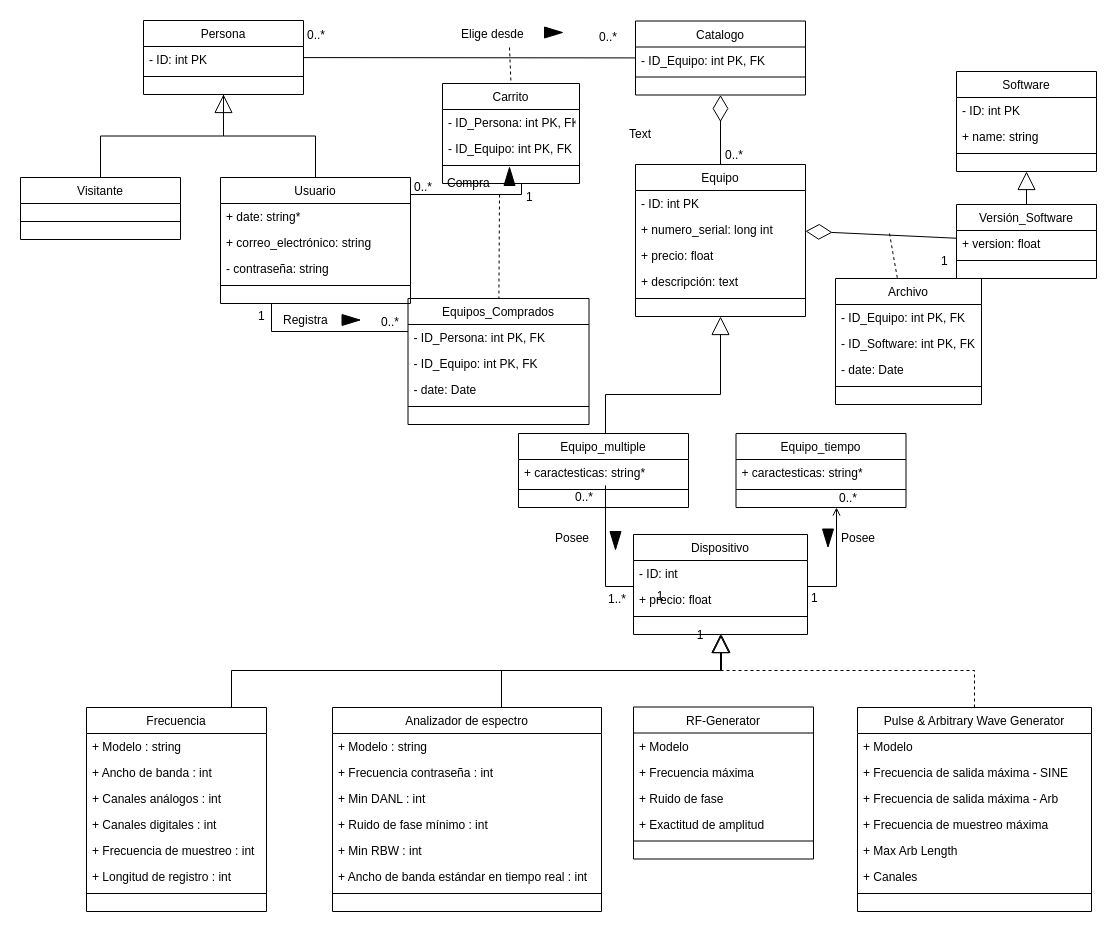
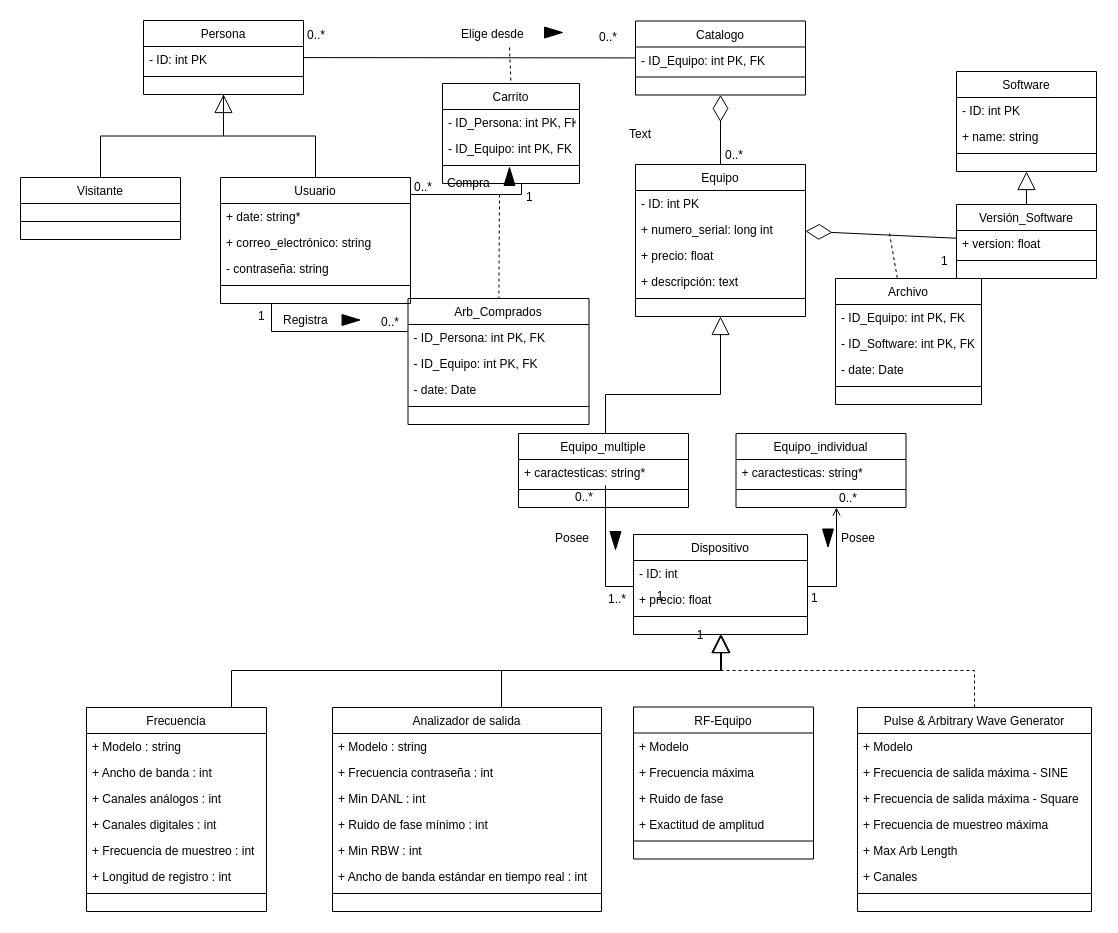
(498, 312) -> (498, 312)
(821, 447) -> (821, 447)
(467, 721) -> (467, 721)
(723, 721) -> (723, 721)
(965, 799) -> (975, 799)
